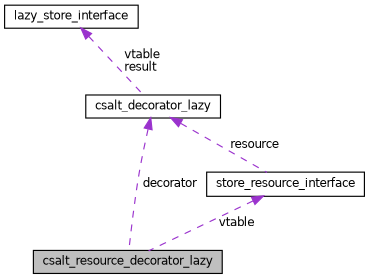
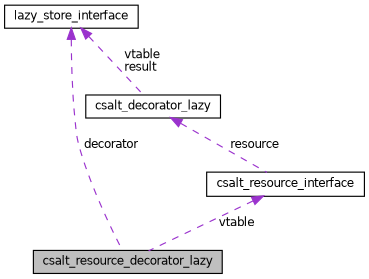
(286, 184) -> (286, 184)
(137, 190) -> (80, 149)
